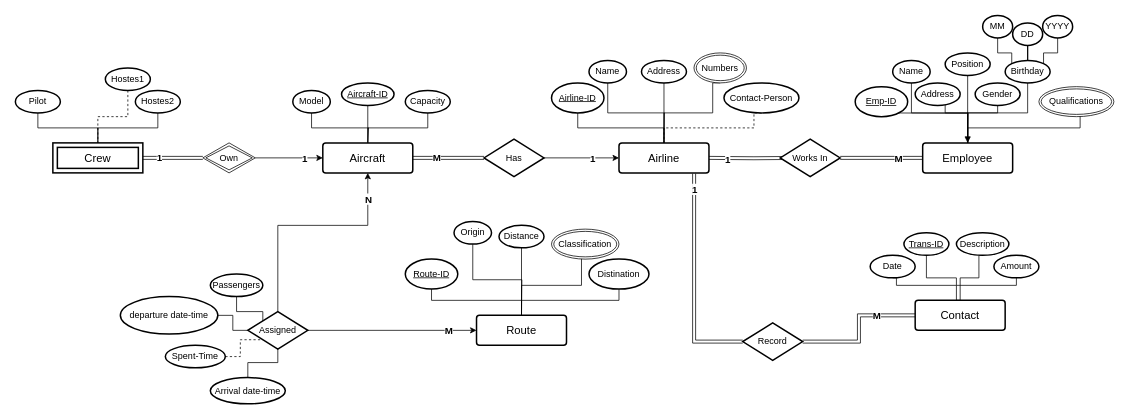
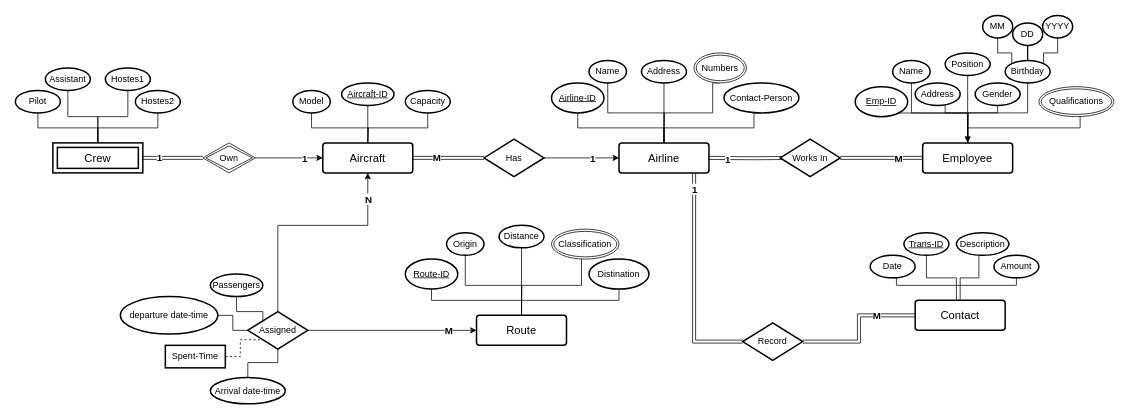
none -> (68, 79)
none -> (80, 117)
(126, 117) -> (126, 117)
(718, 128) -> (718, 128)
(473, 233) -> (465, 244)
(195, 357) -> (195, 357)
